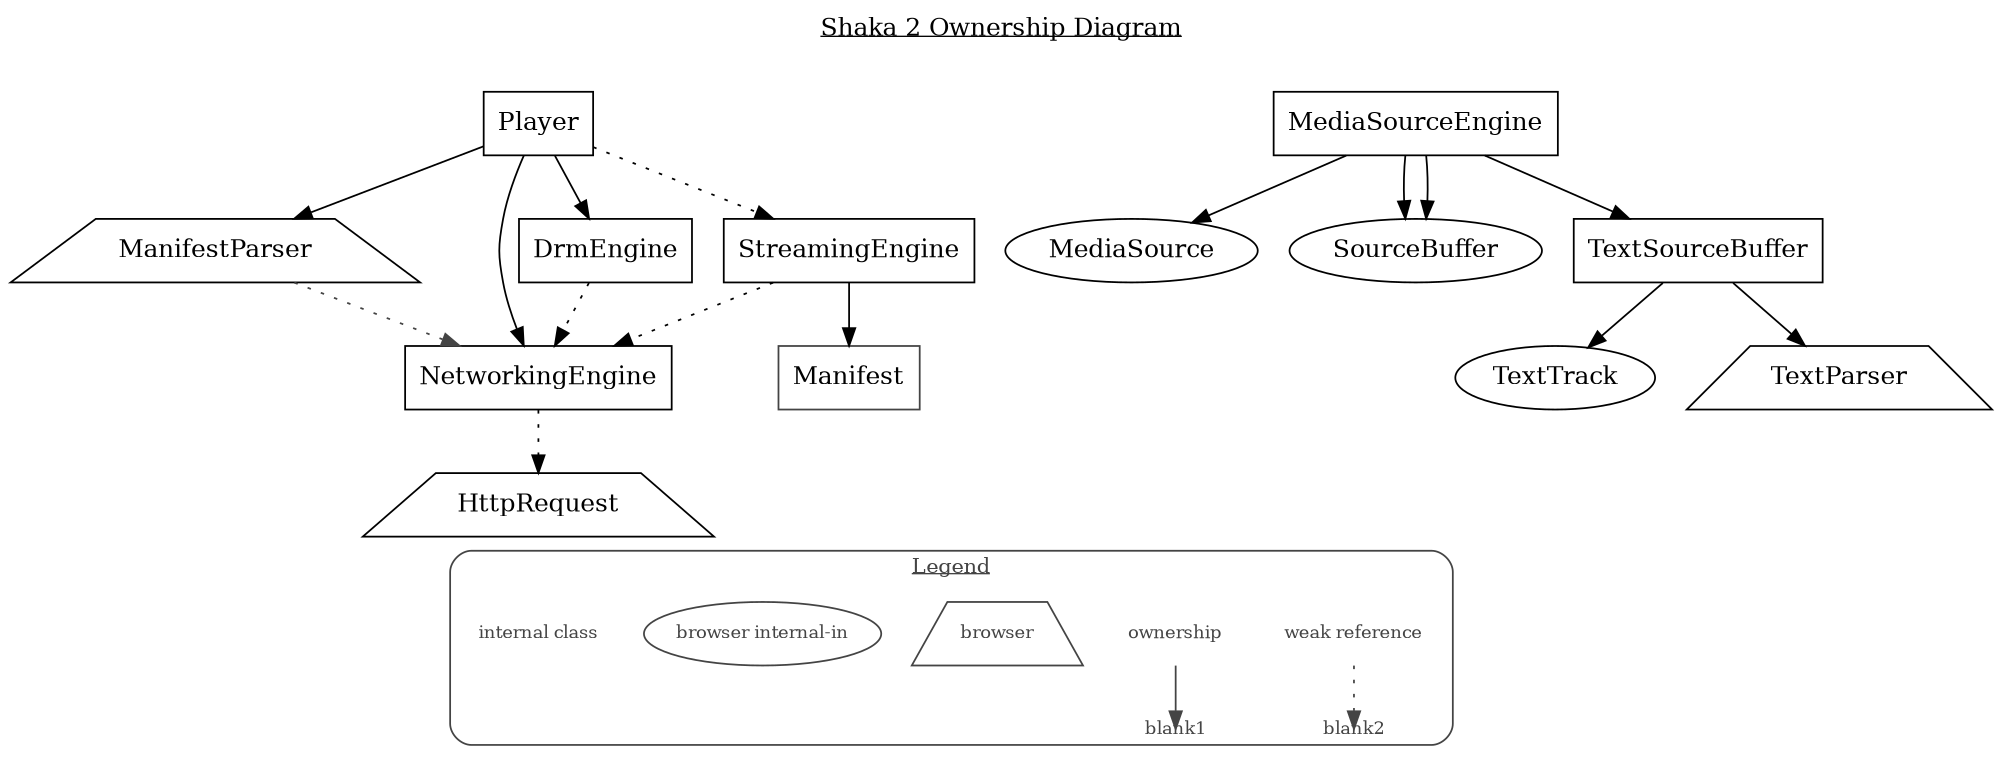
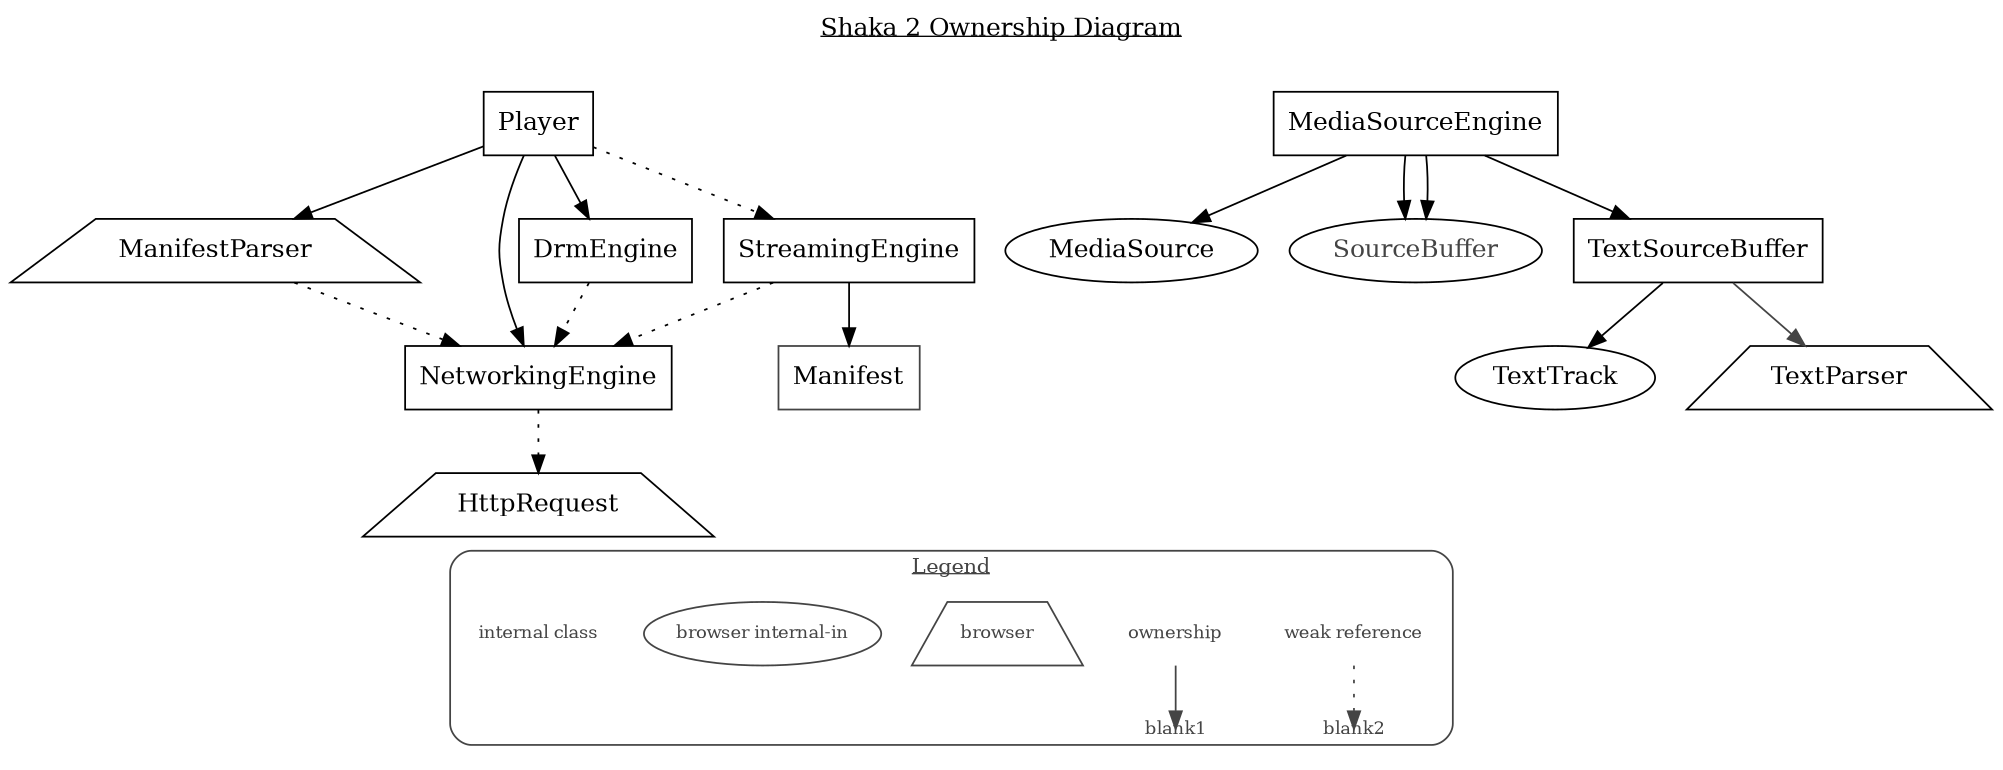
(1416, 251) -> (1416, 251)
(1762, 309) -> (1762, 309)
(369, 311) -> (369, 311)
